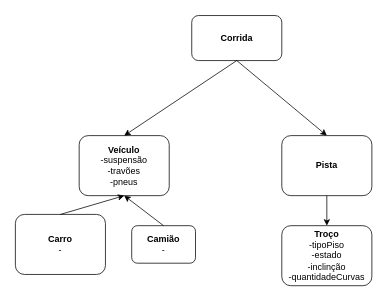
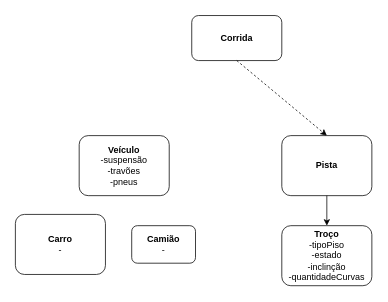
(279, 96) -> (279, 96)
(182, 97) -> none
(90, 205) -> none
(145, 211) -> none
